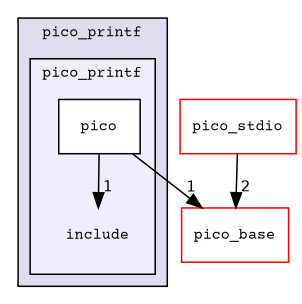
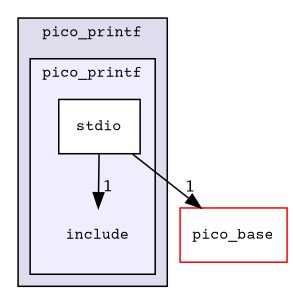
(99, 127) -> (99, 127)
(238, 127) -> none
